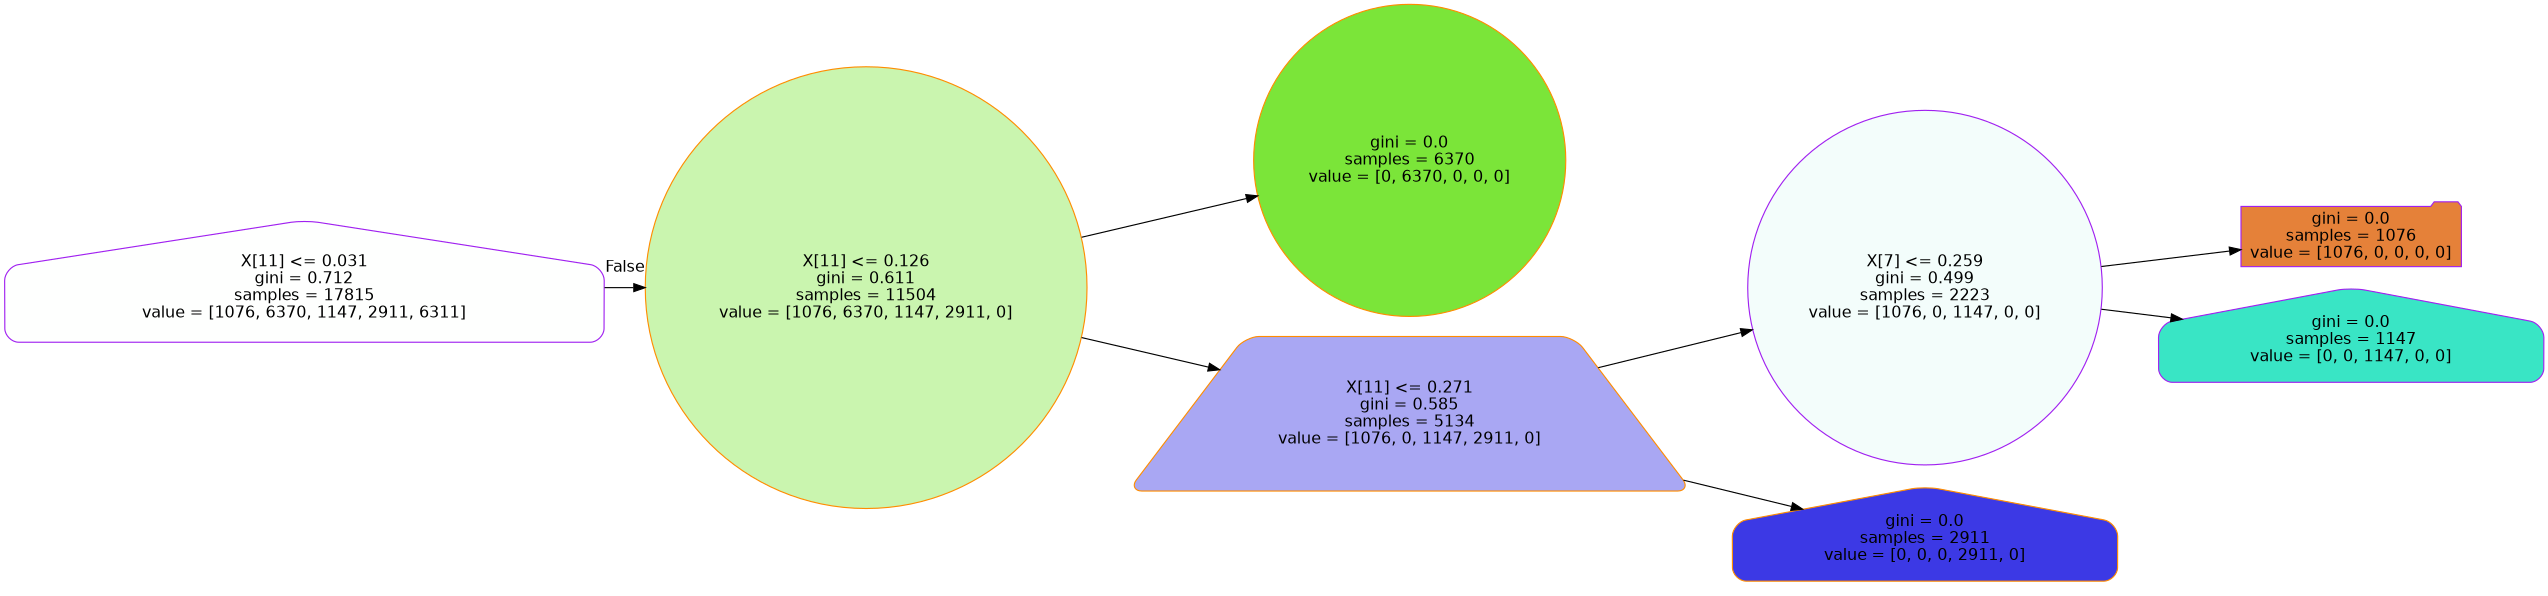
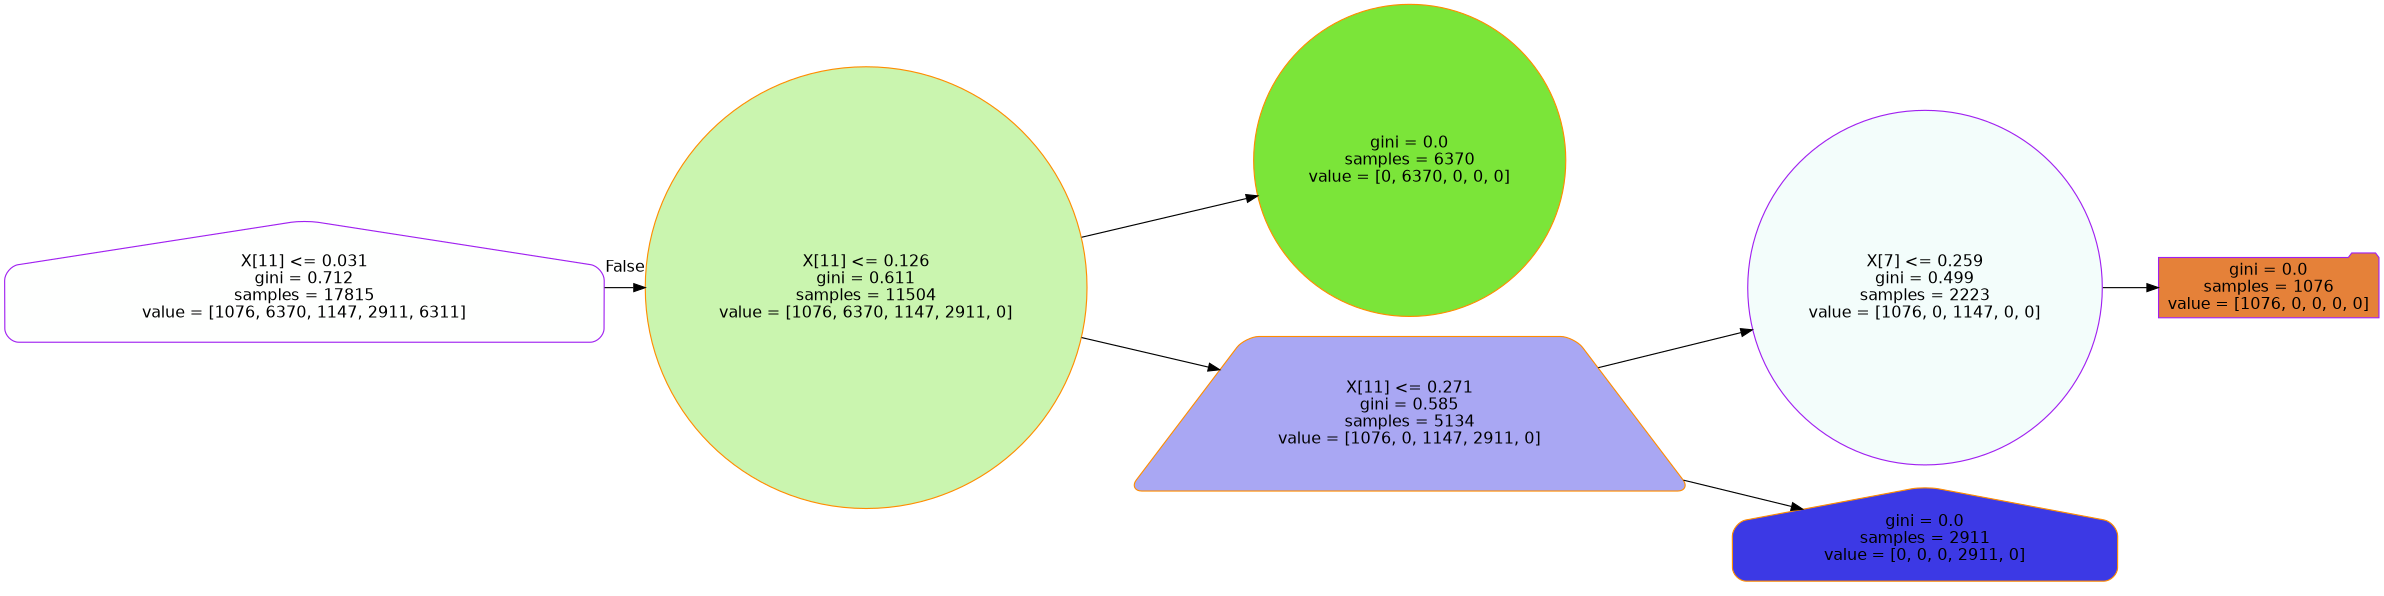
(2351, 340) -> none
